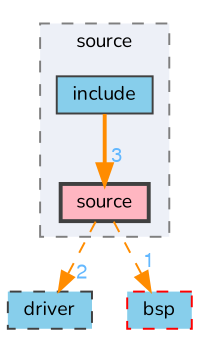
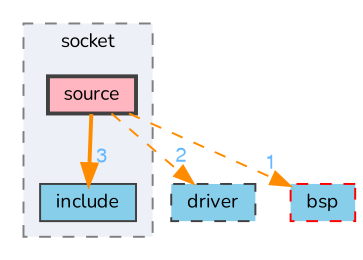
(105, 42) -> (88, 42)
(105, 139) -> (90, 139)
